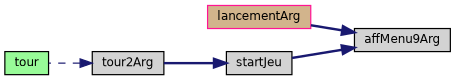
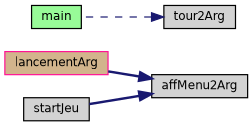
(402, 40) -> (200, 86)
(27, 63) -> (56, 17)
(189, 63) -> none
